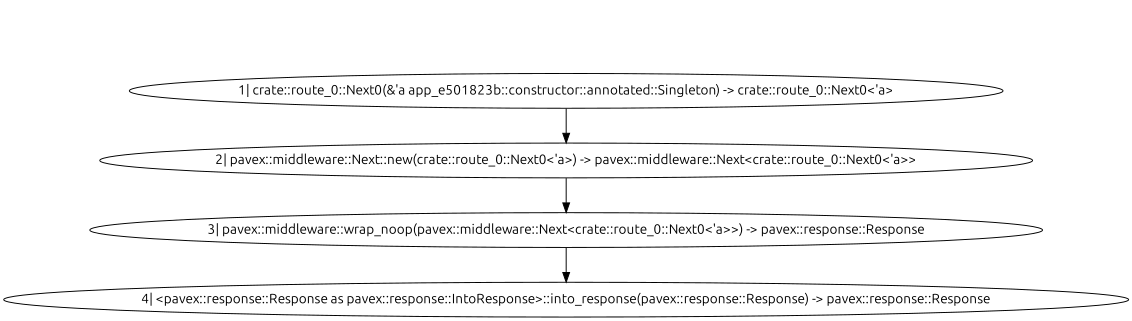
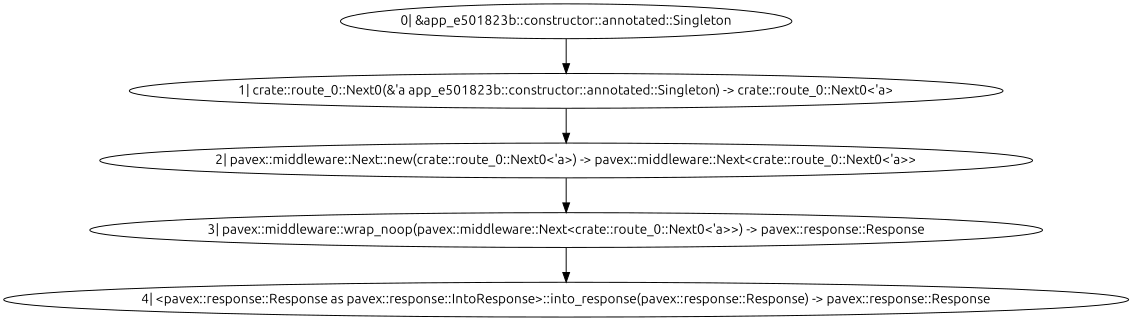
none -> (566, 21)
